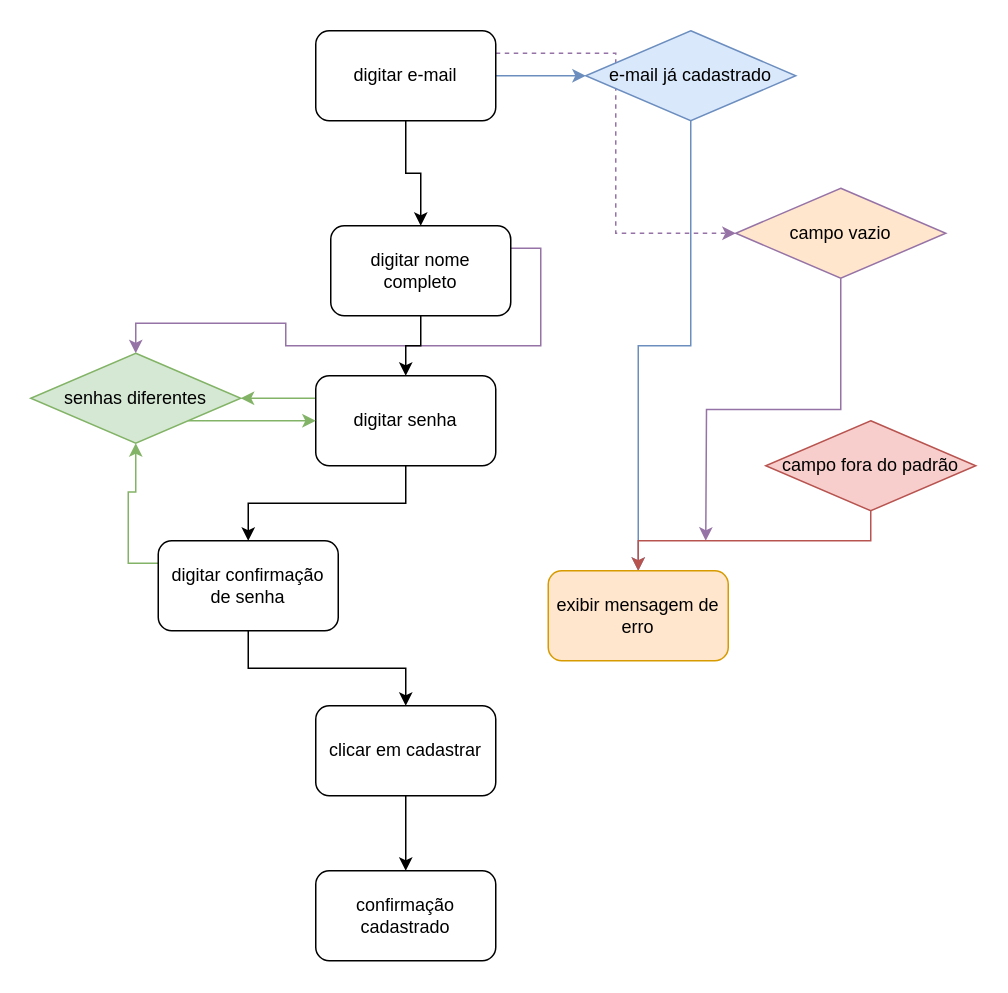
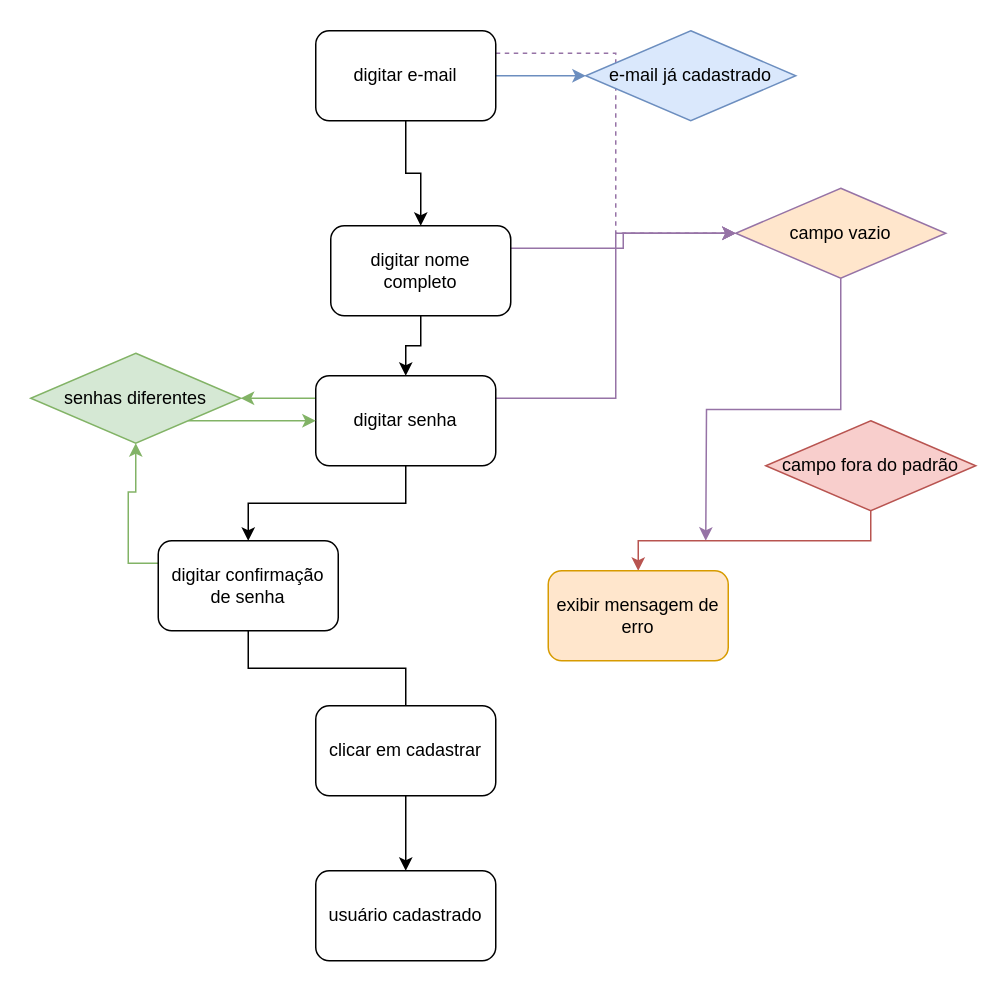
(271, 323) -> (586, 248)
(682, 346) -> none
none -> (616, 377)
(406, 694) -> (406, 698)
(406, 916) -> (406, 916)
